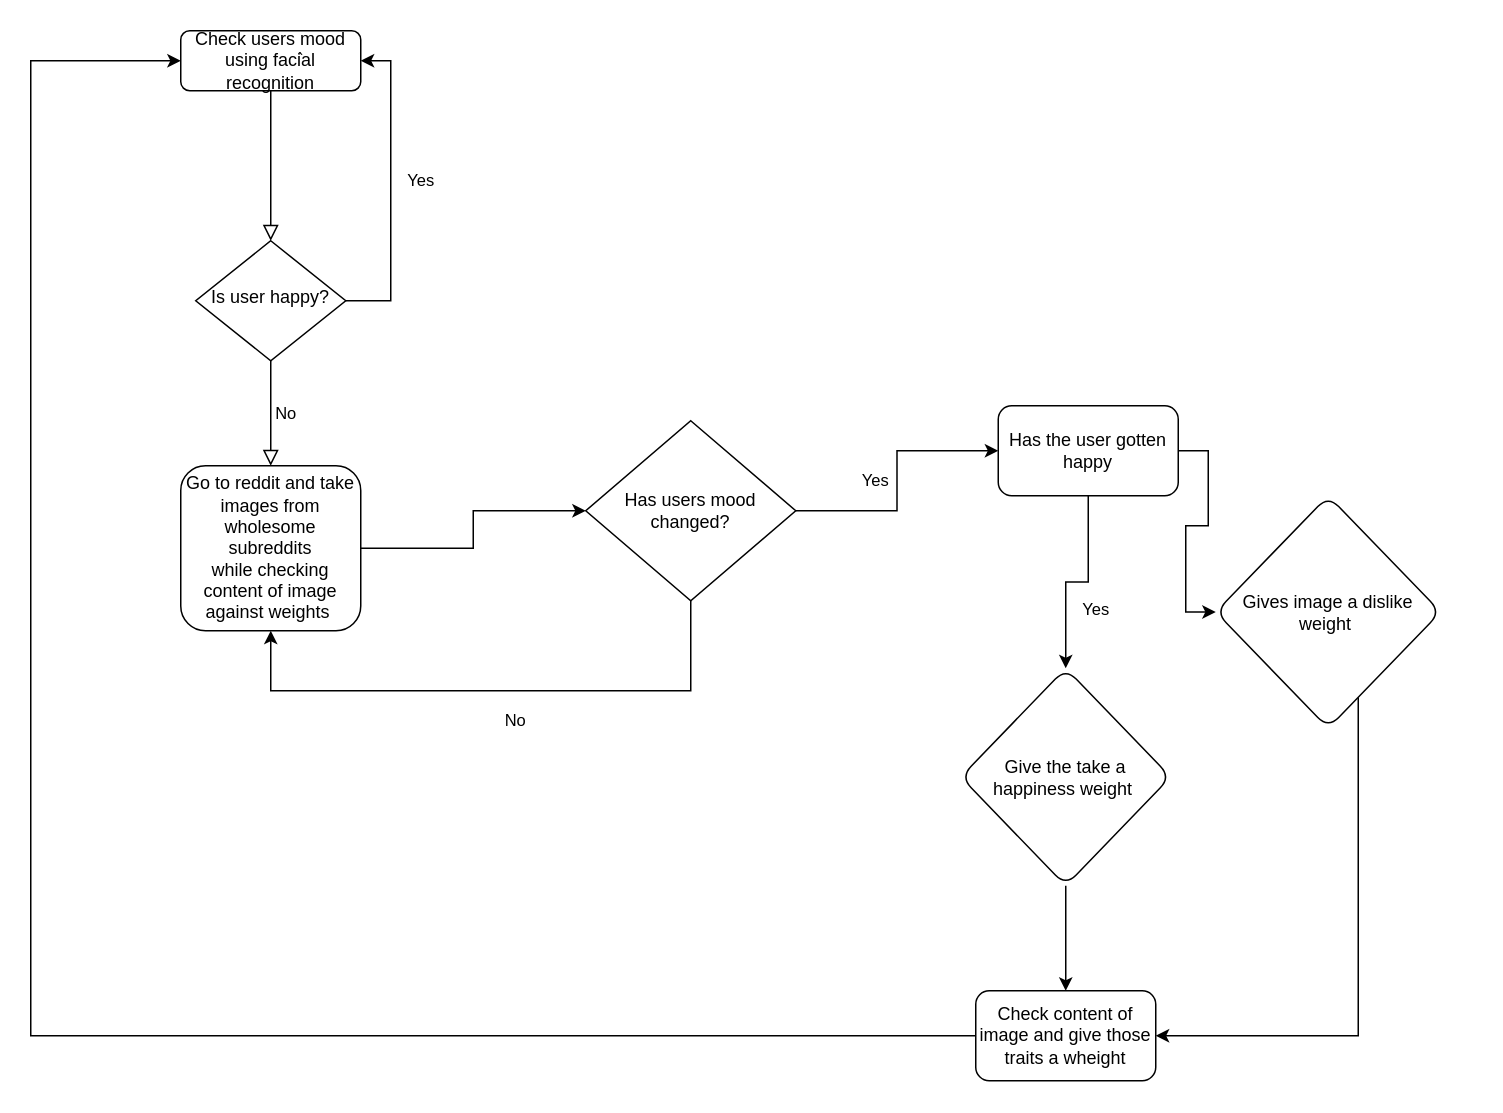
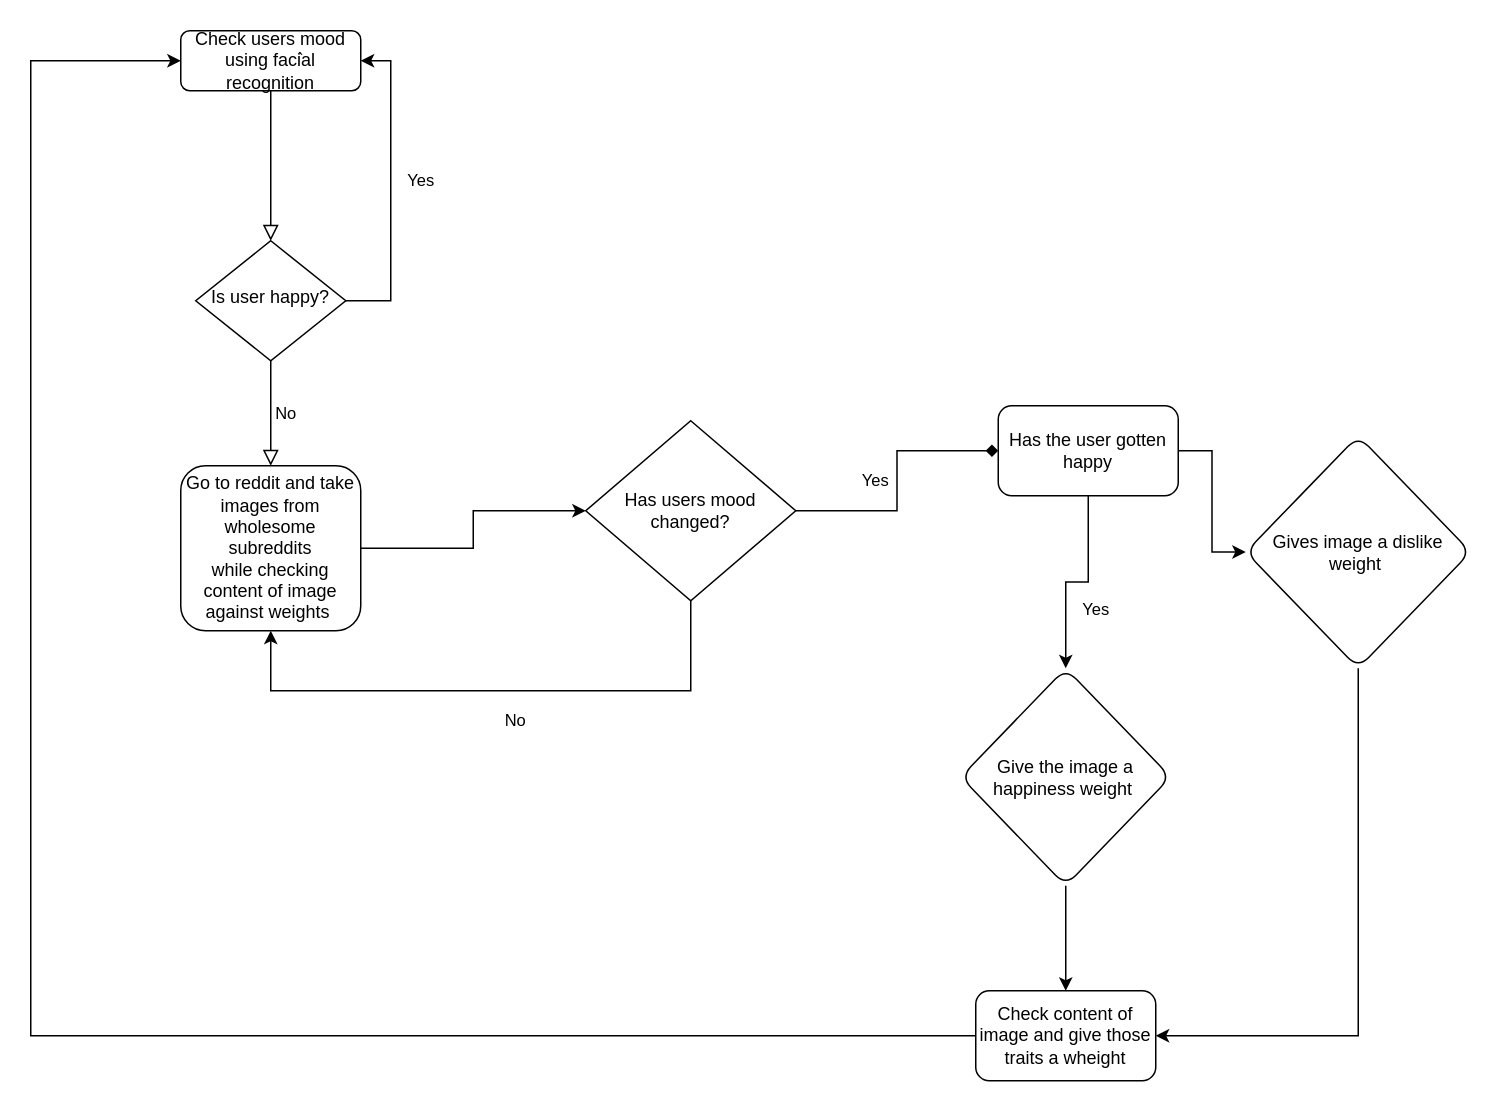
(987, 451) -> (986, 451)
(1328, 612) -> (1358, 552)
(1066, 778) -> (1066, 778)
